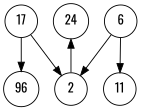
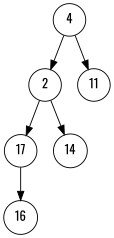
(71, 21) -> (70, 151)
(121, 21) -> (69, 20)
(43, 51) -> (35, 114)
(21, 89) -> (21, 217)
